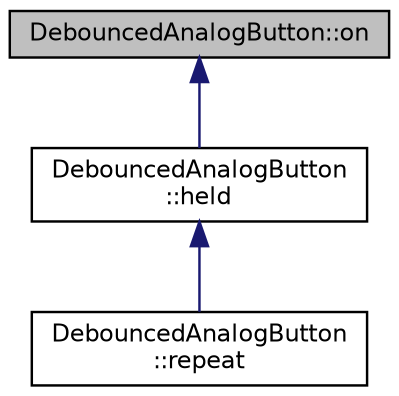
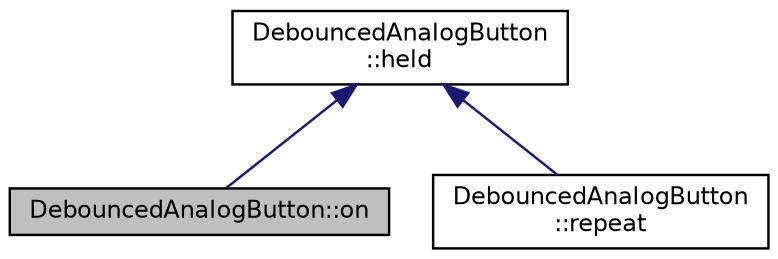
(199, 115) -> (282, 144)
